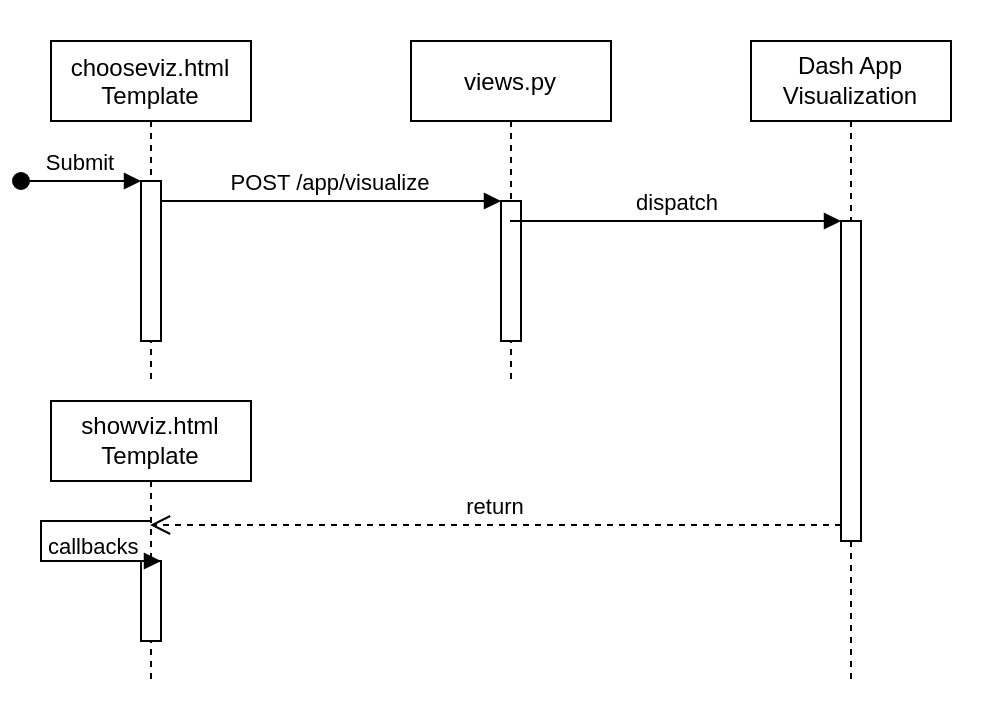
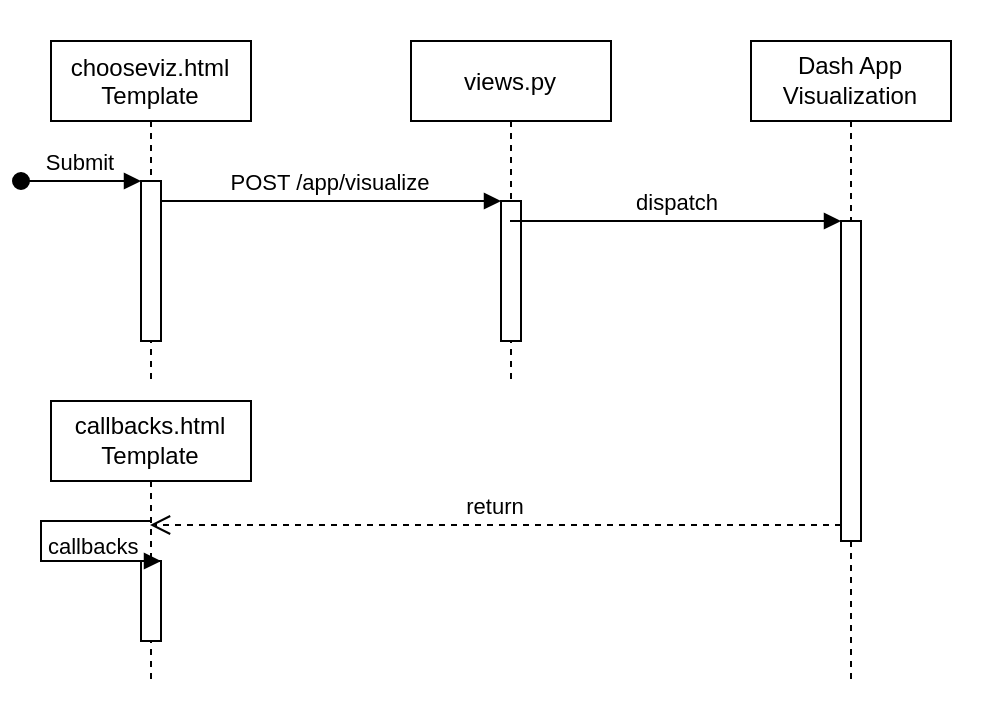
(151, 441) -> (151, 441)
